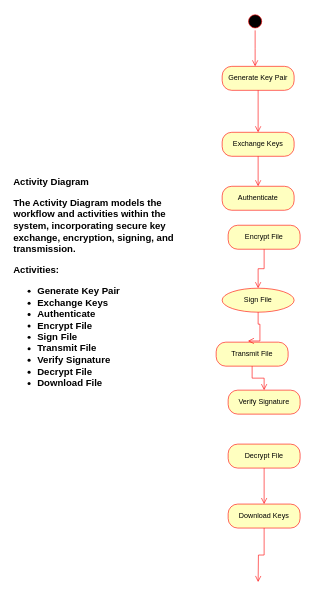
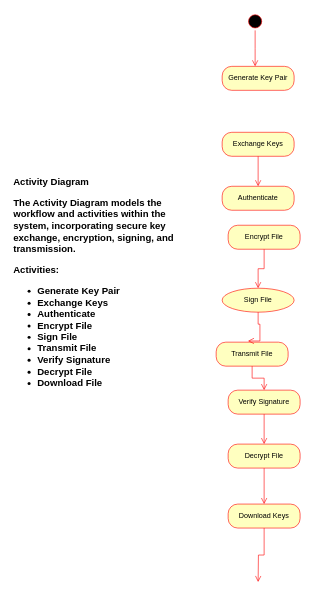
(258, 111) -> none
none -> (264, 429)
